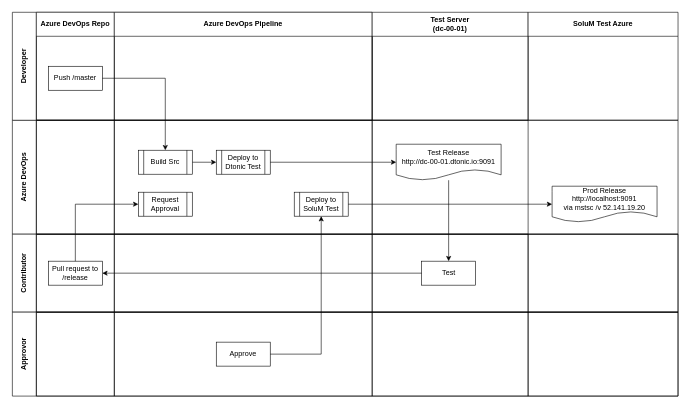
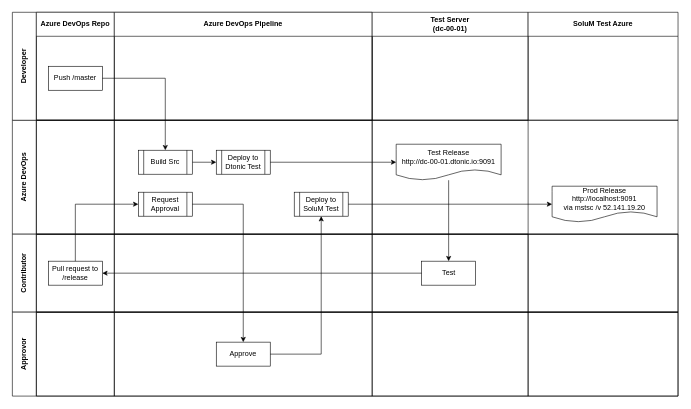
none -> (243, 336)
